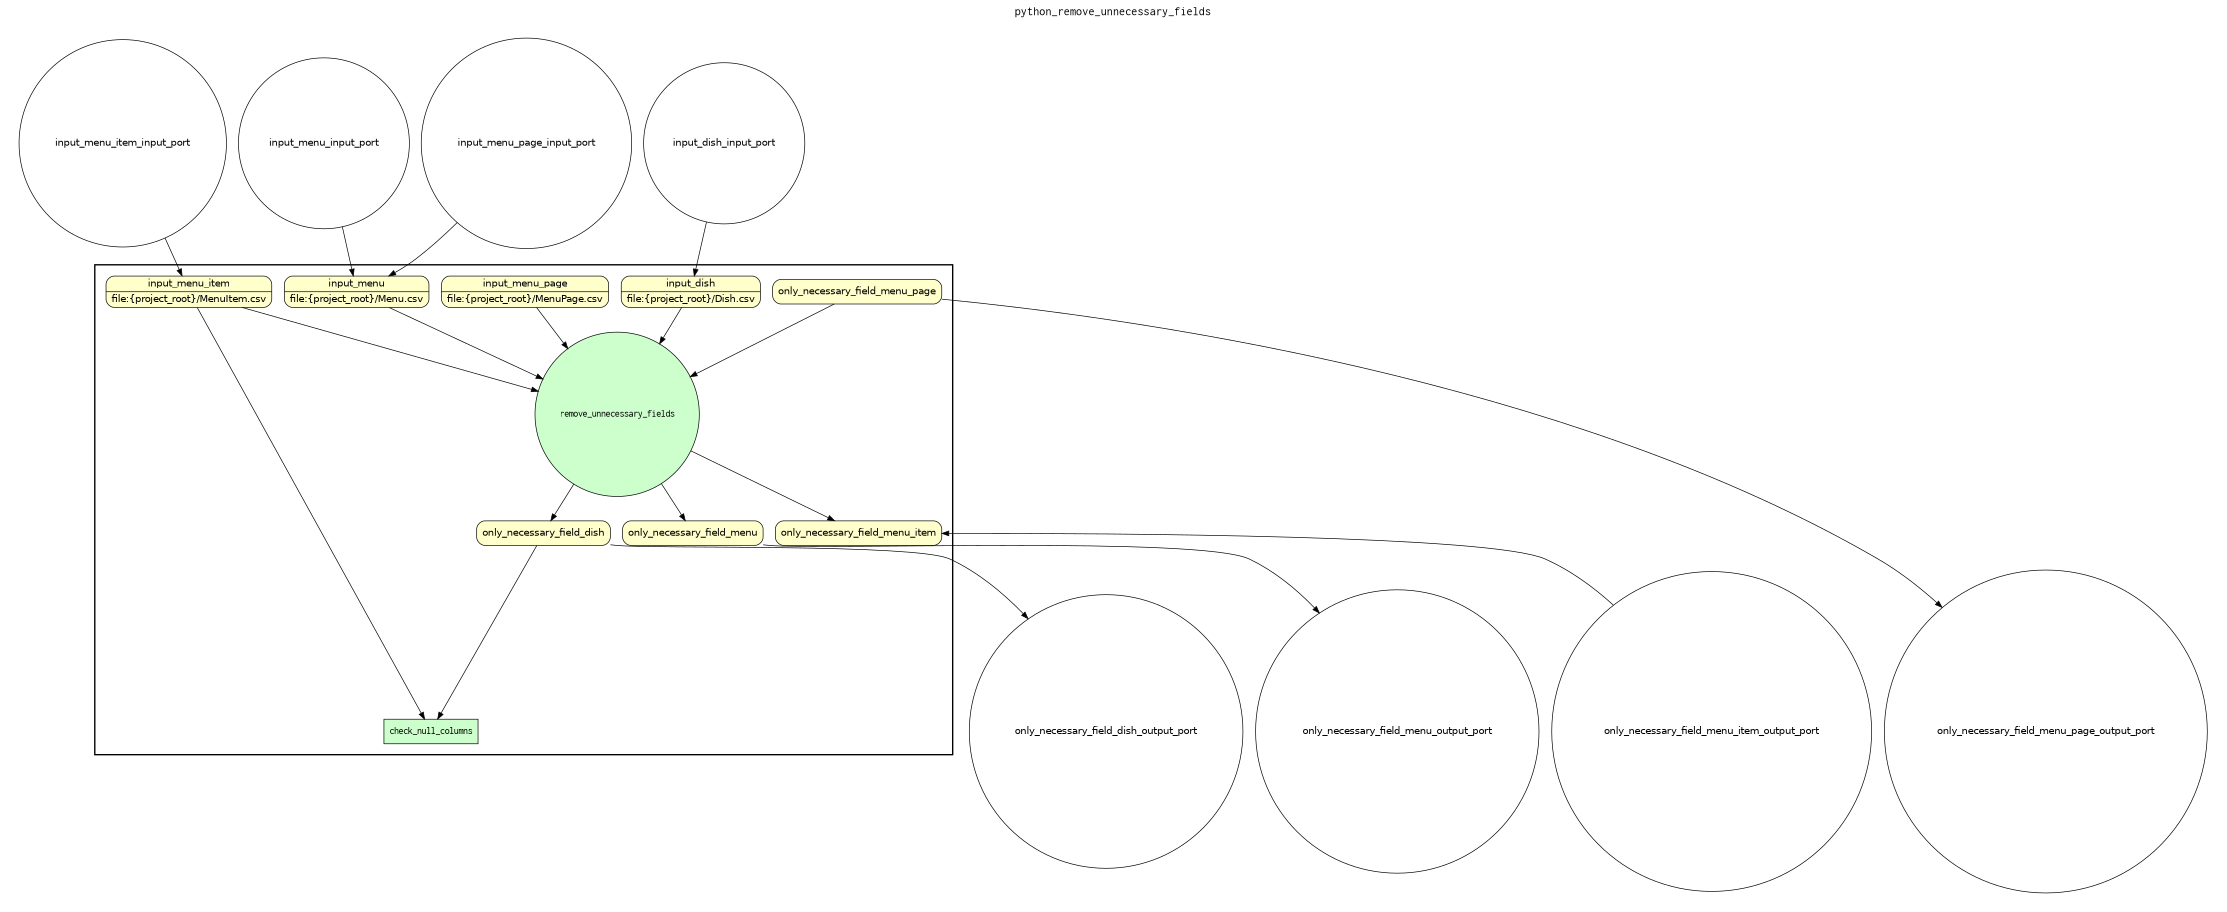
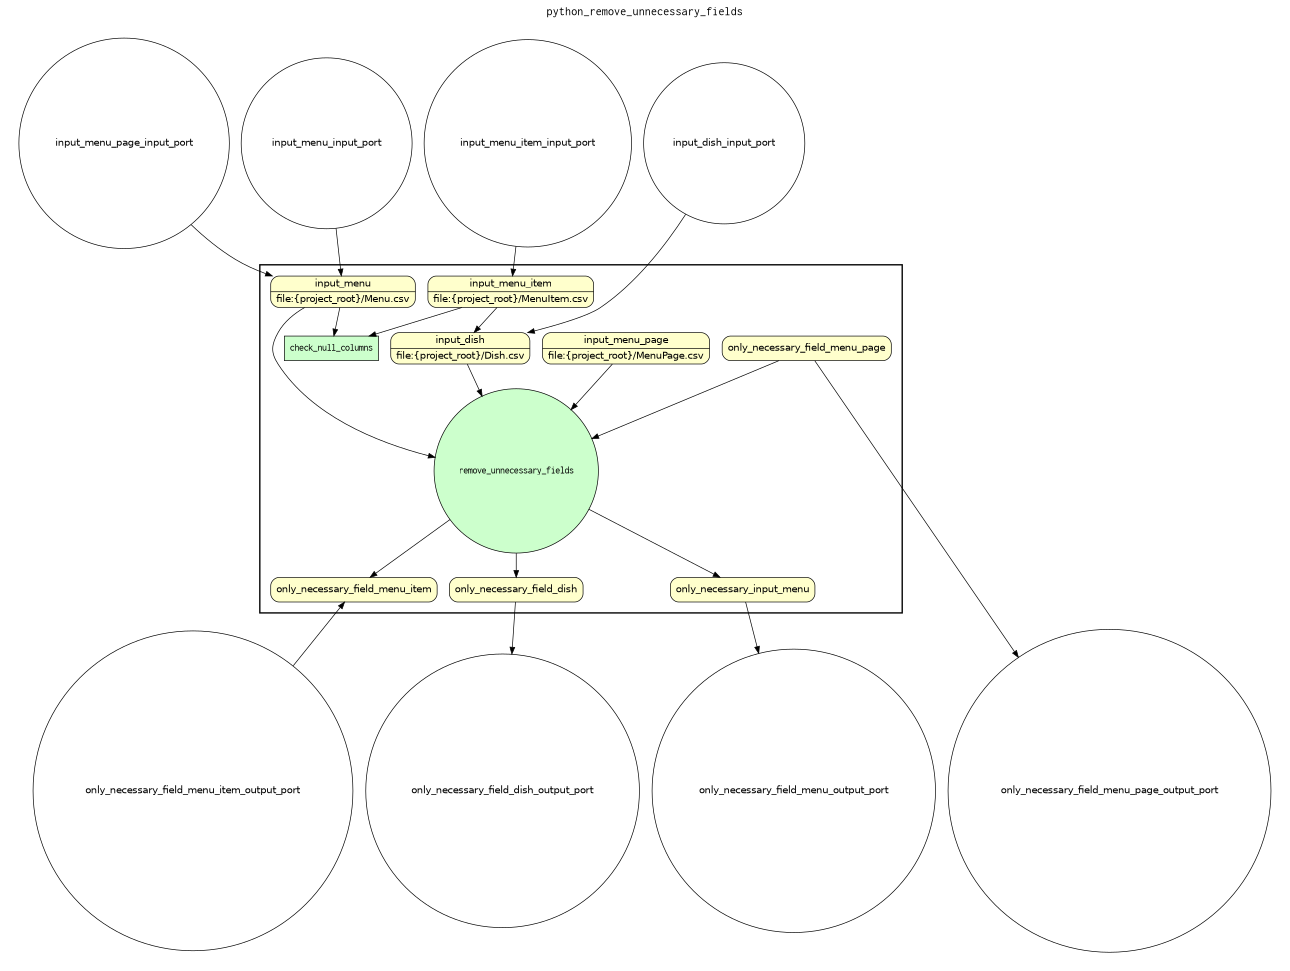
(387, 348) -> (488, 317)
(693, 533) -> (743, 590)
(489, 629) -> (338, 318)
